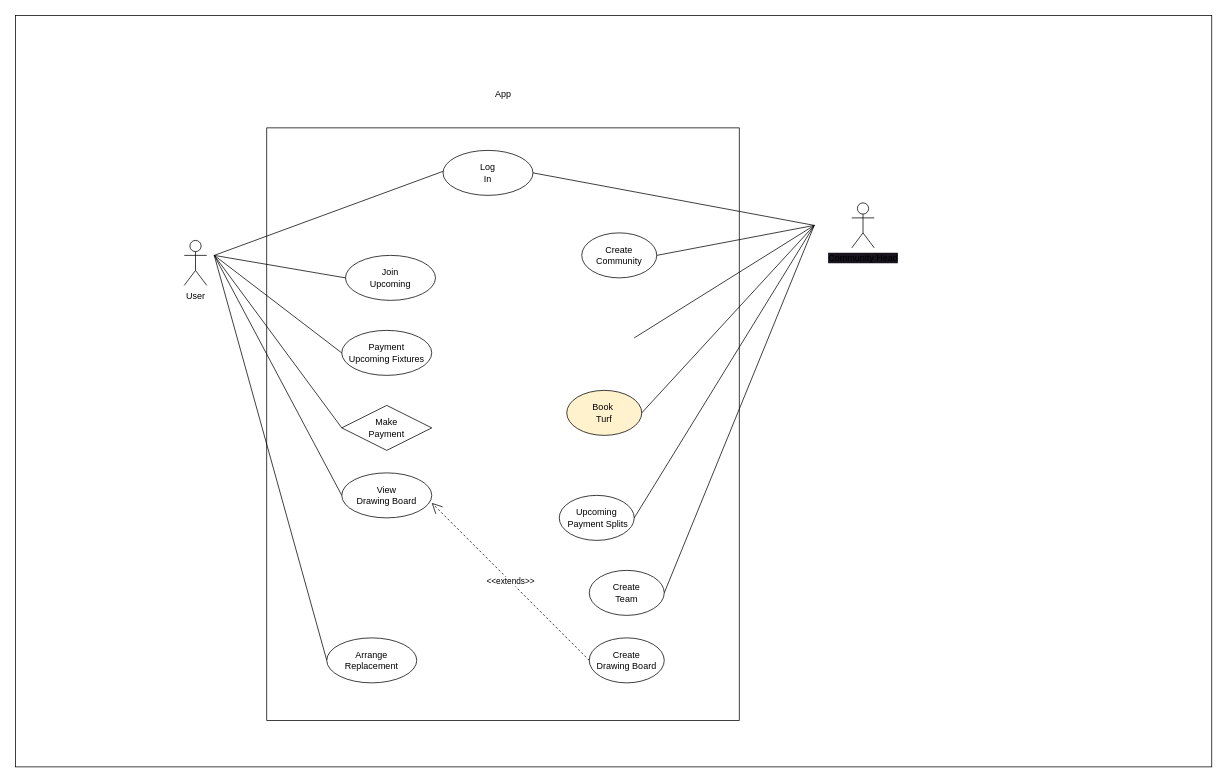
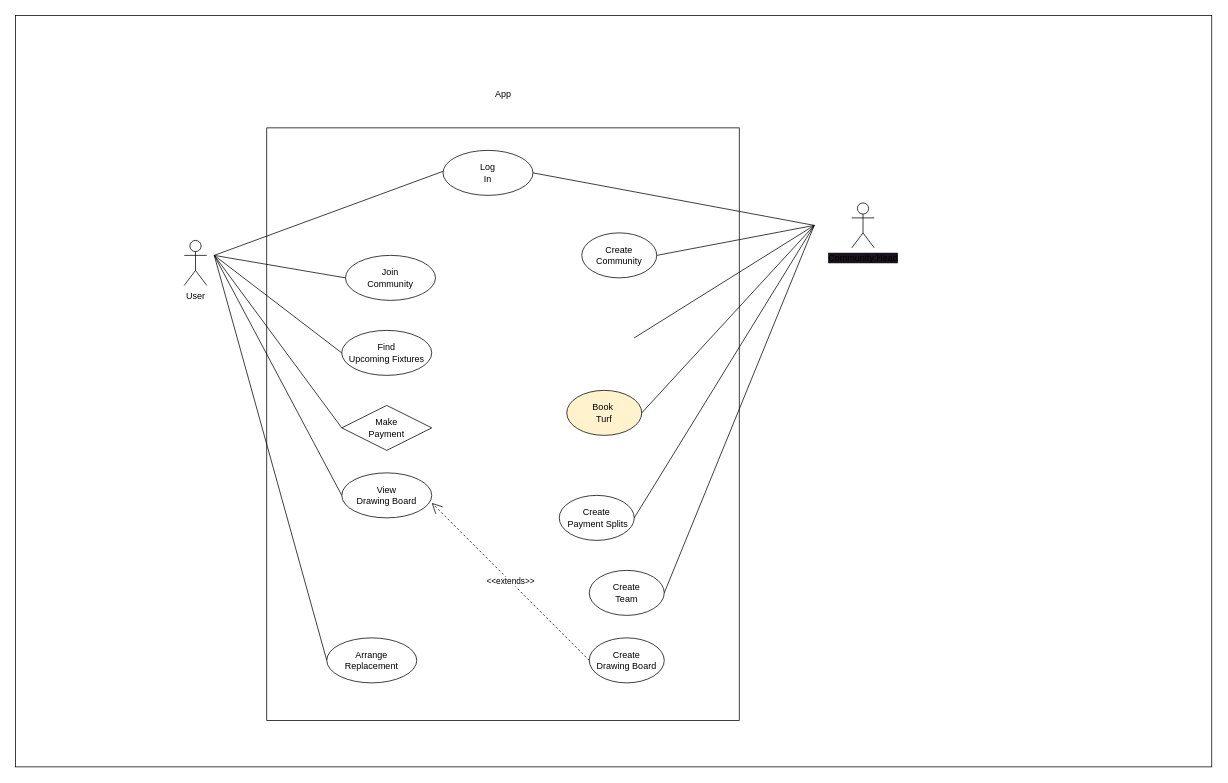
(390, 278) -> (390, 278)
(387, 353) -> (387, 353)
(597, 518) -> (597, 518)
